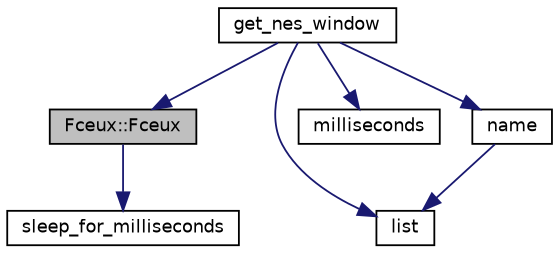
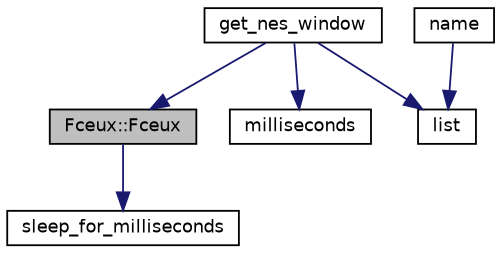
(402, 72) -> none
